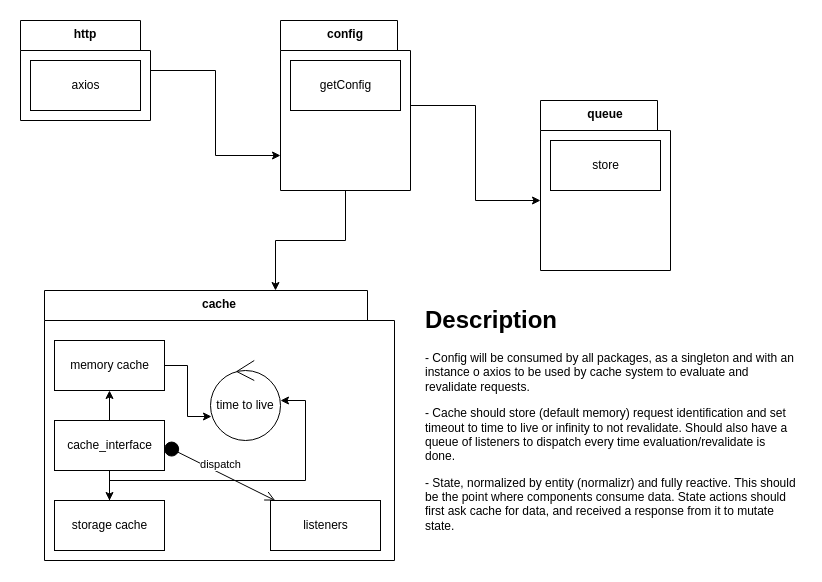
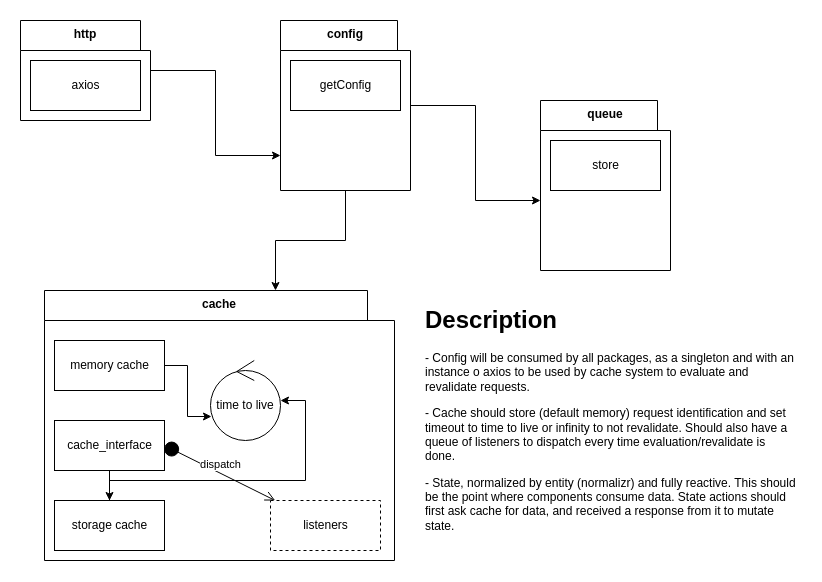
(110, 402) -> none
(326, 526) -> (326, 526)
